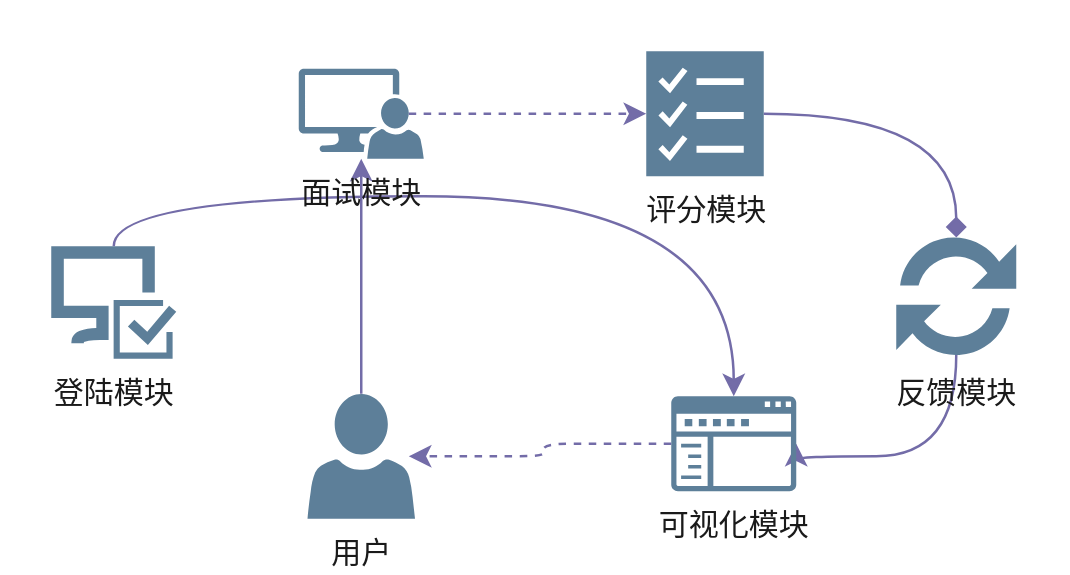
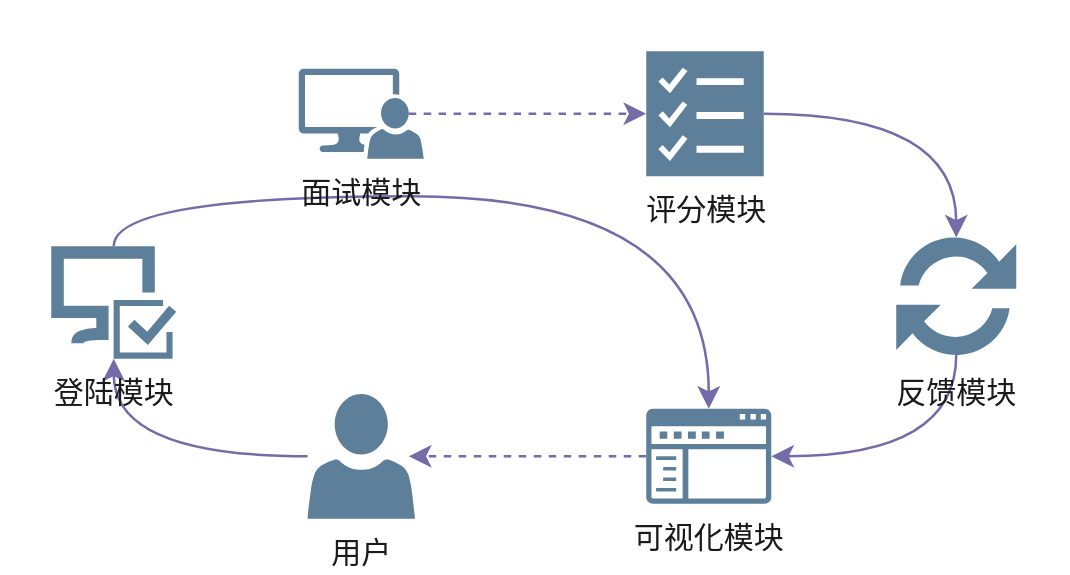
(956, 217) -> (956, 217)
(361, 297) -> (194, 445)
(734, 444) -> (709, 456)
